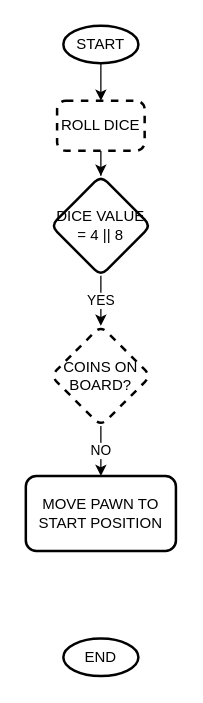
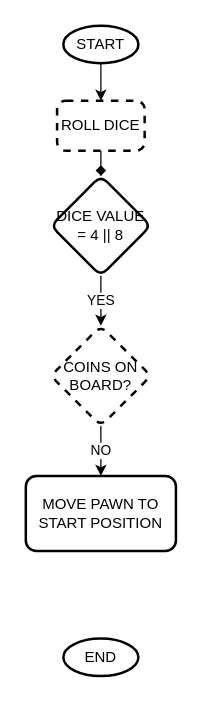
(101, 166) -> (101, 165)
